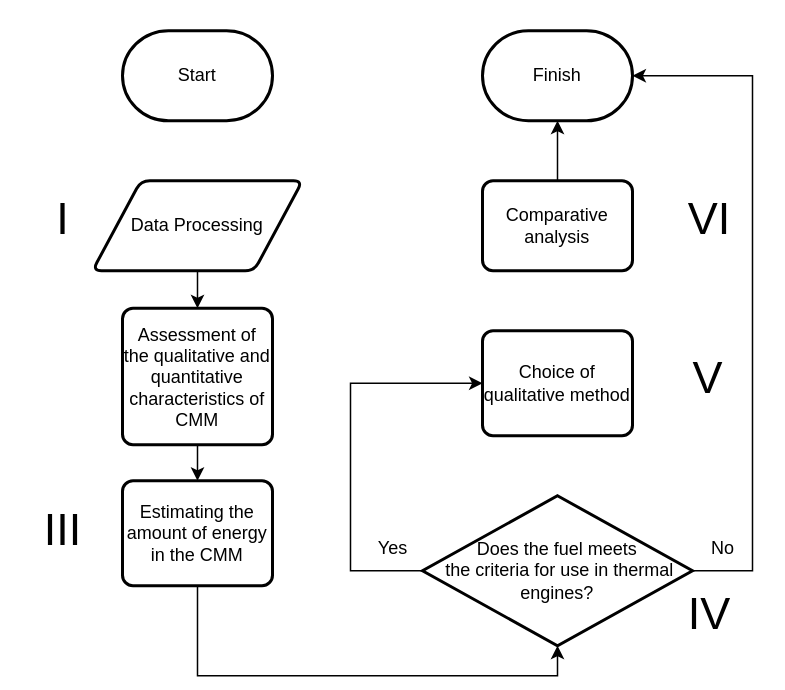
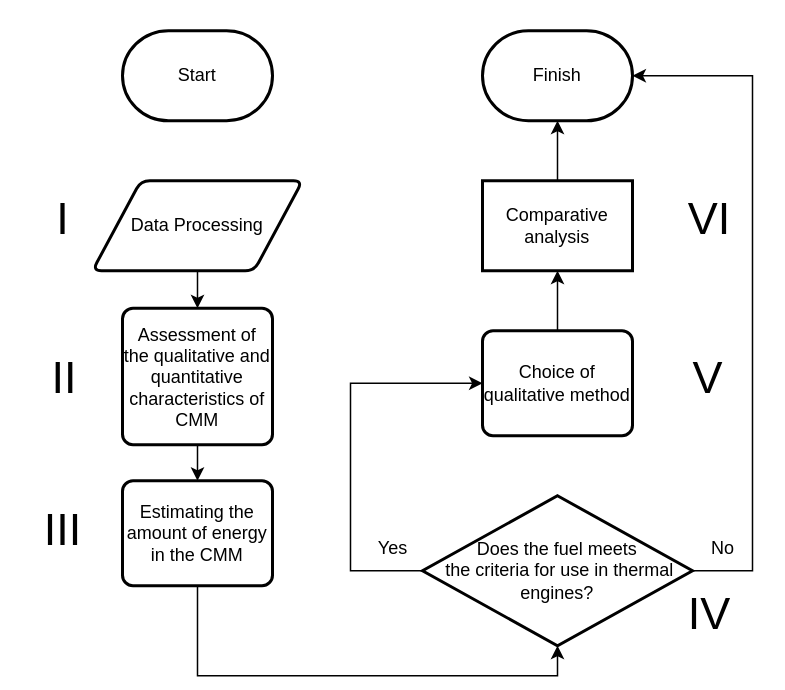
(557, 226) -> (557, 226)
none -> (557, 306)
none -> (63, 377)
